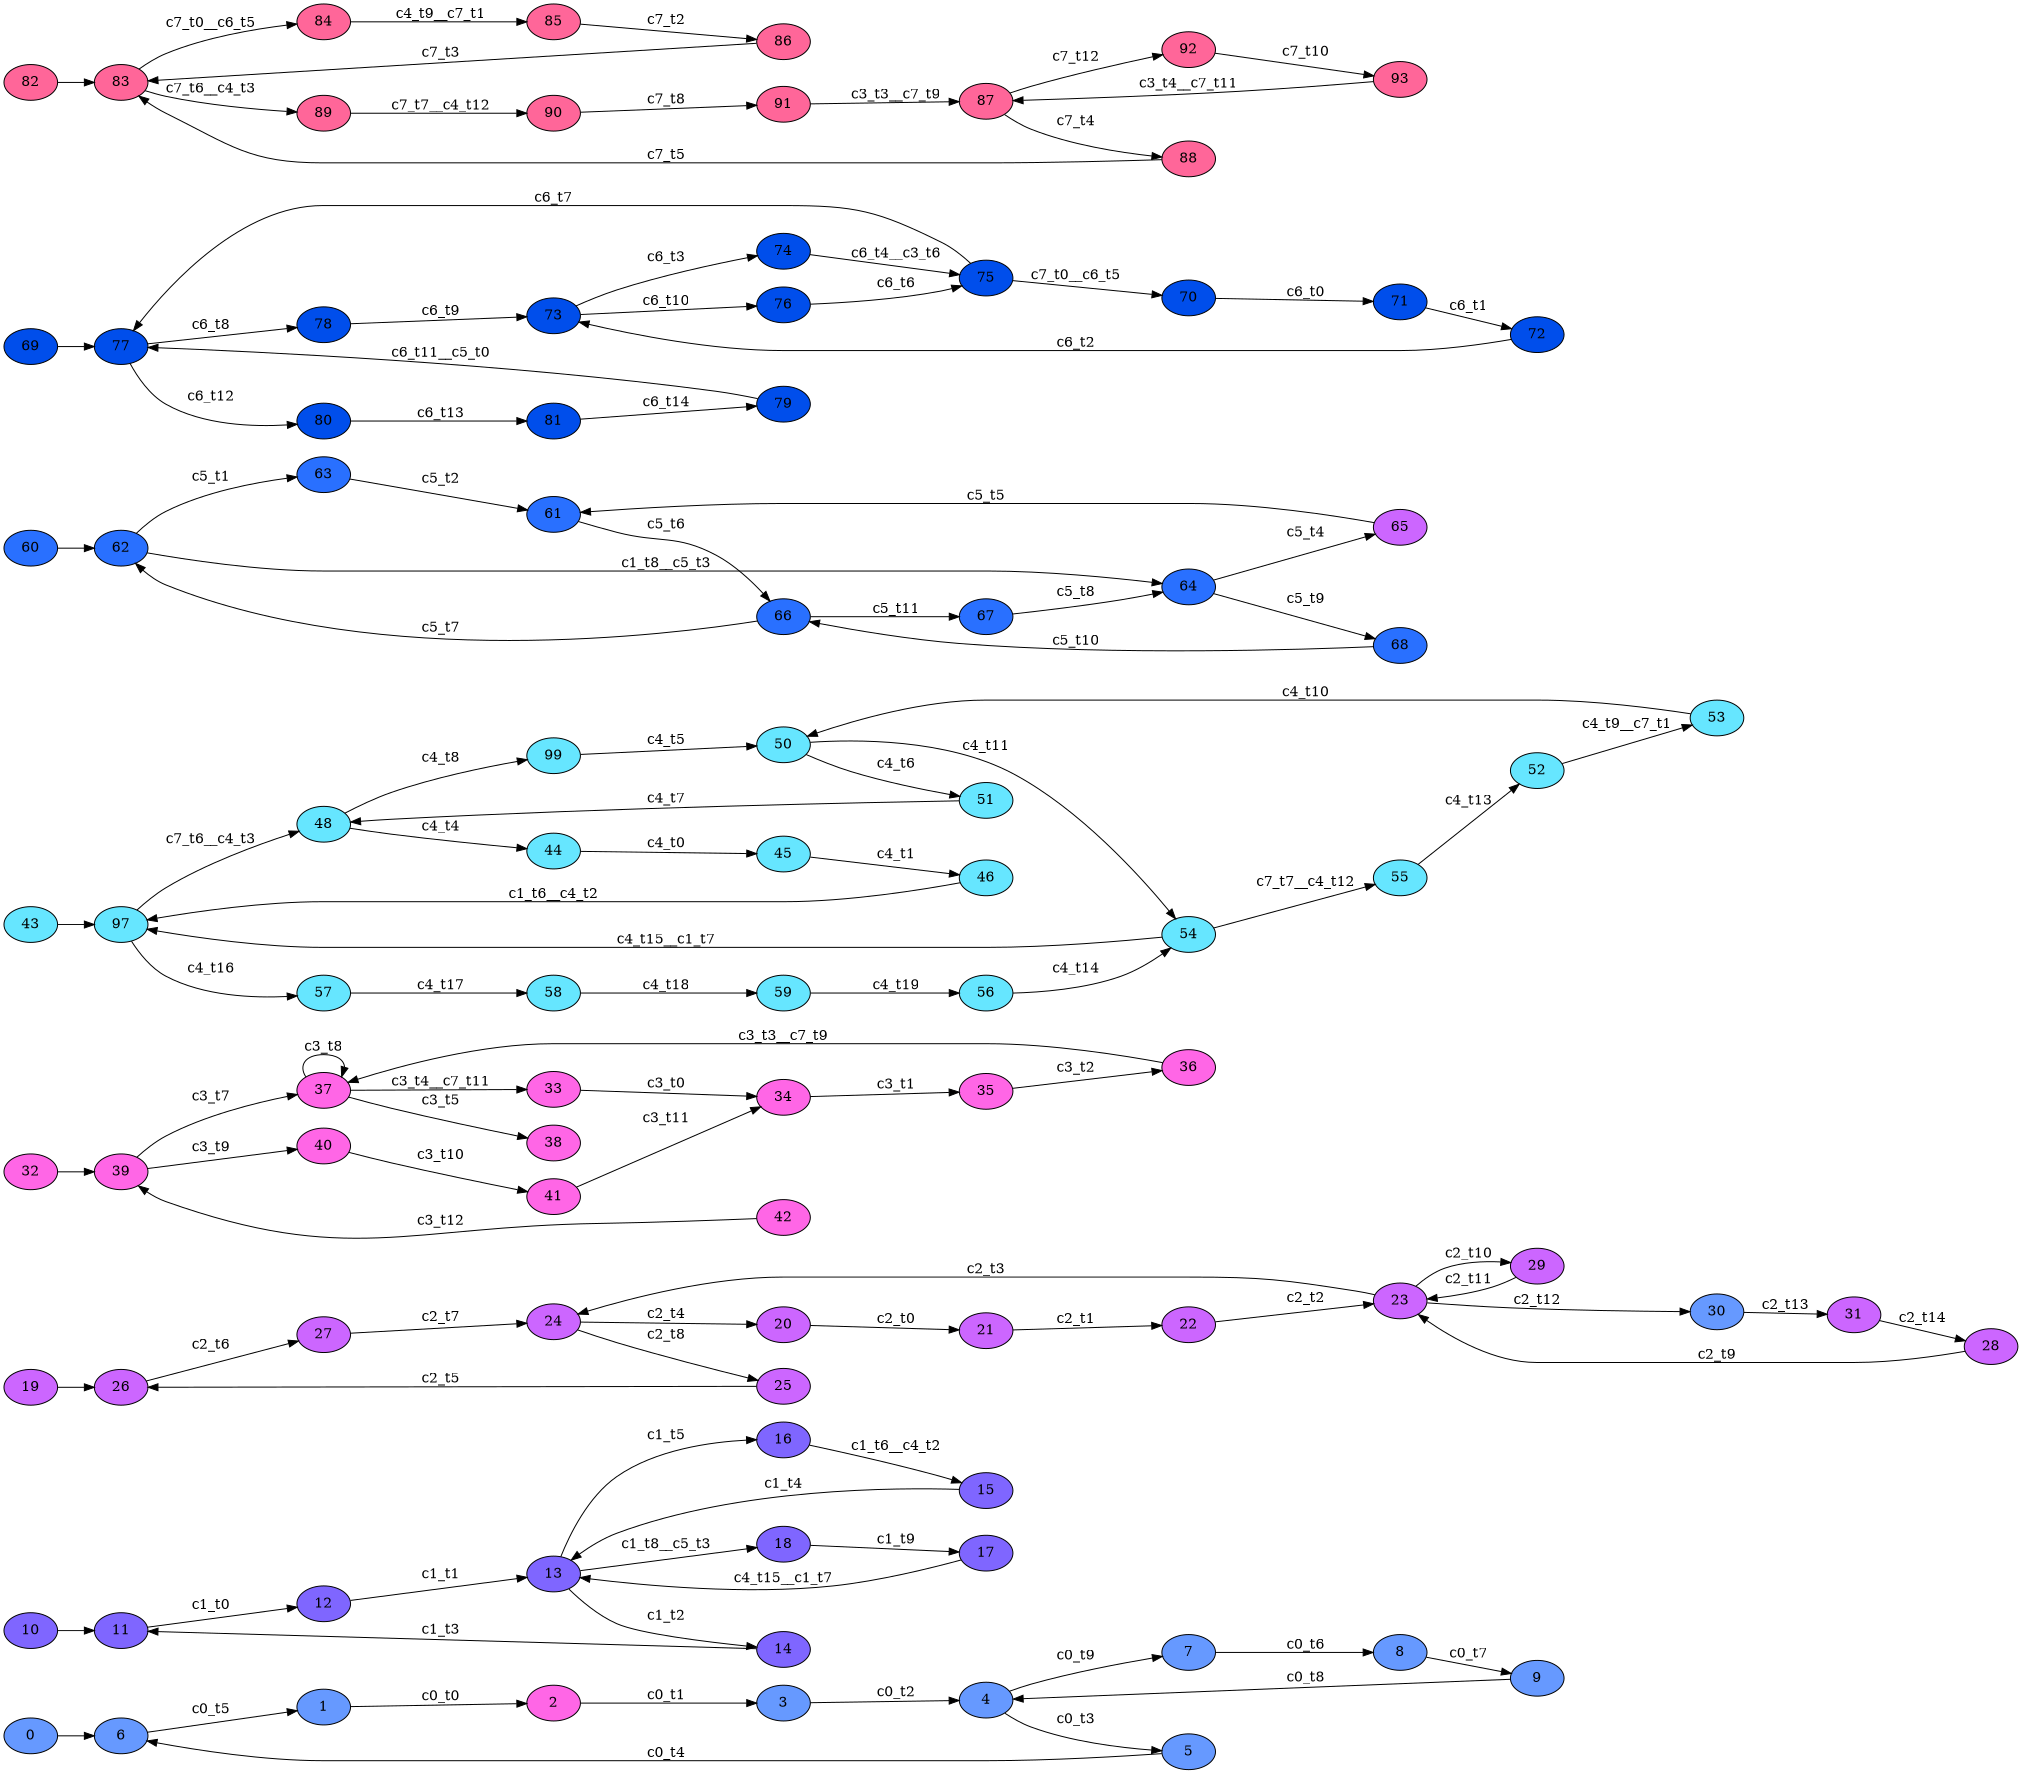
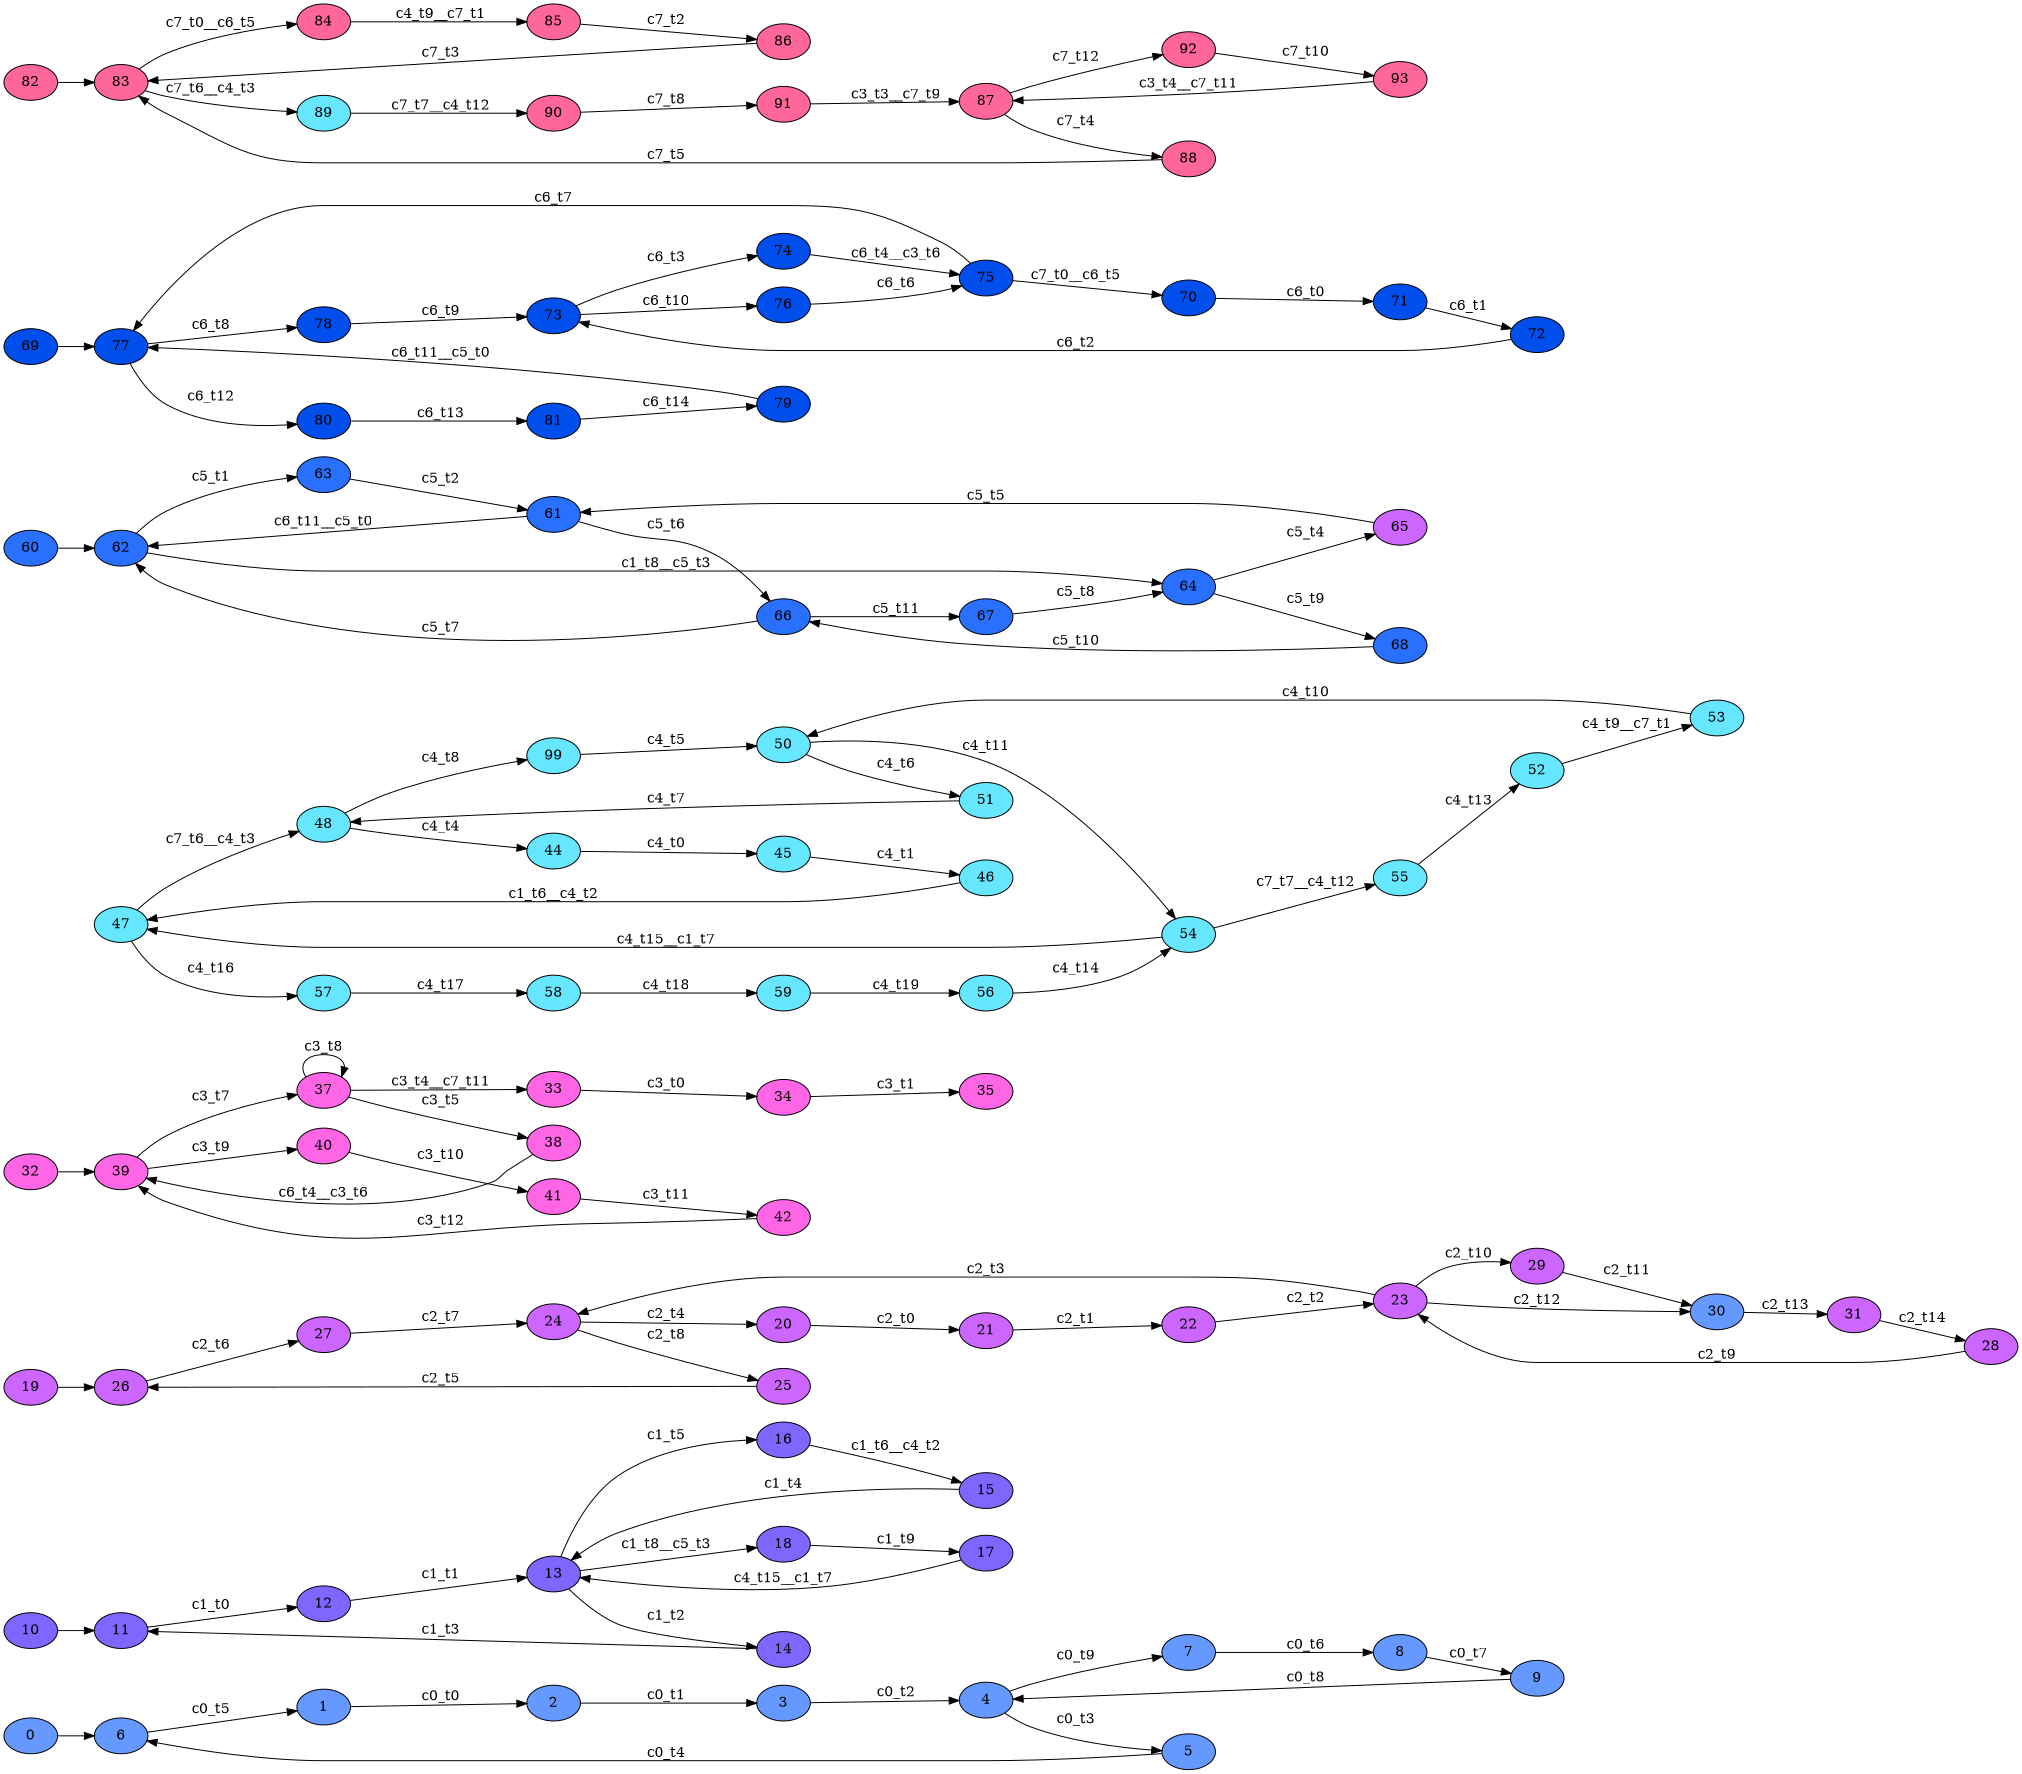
(324, 113) -> (324, 113)
none -> (342, 531)
(31, 925) -> none
(121, 925) -> (121, 925)
(1189, 1068) -> none
(664, 1149) -> (664, 1207)
none -> (349, 1204)
(1478, 1291) -> (1622, 1288)
(554, 1703) -> (554, 1703)
